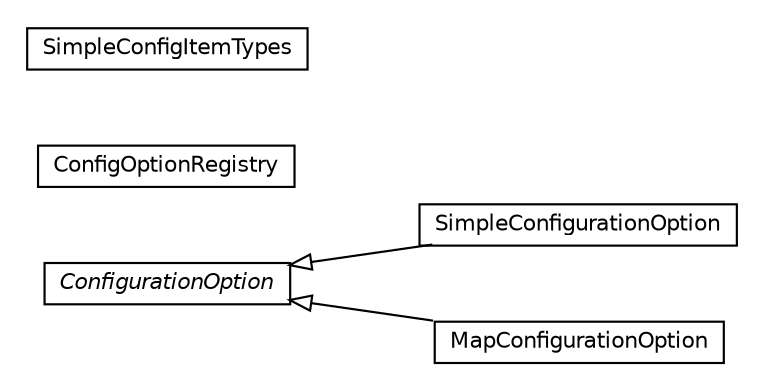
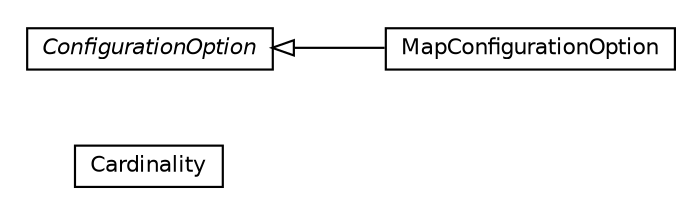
(166, 48) -> none
none -> (149, 165)
(166, 165) -> none
(578, 224) -> none
